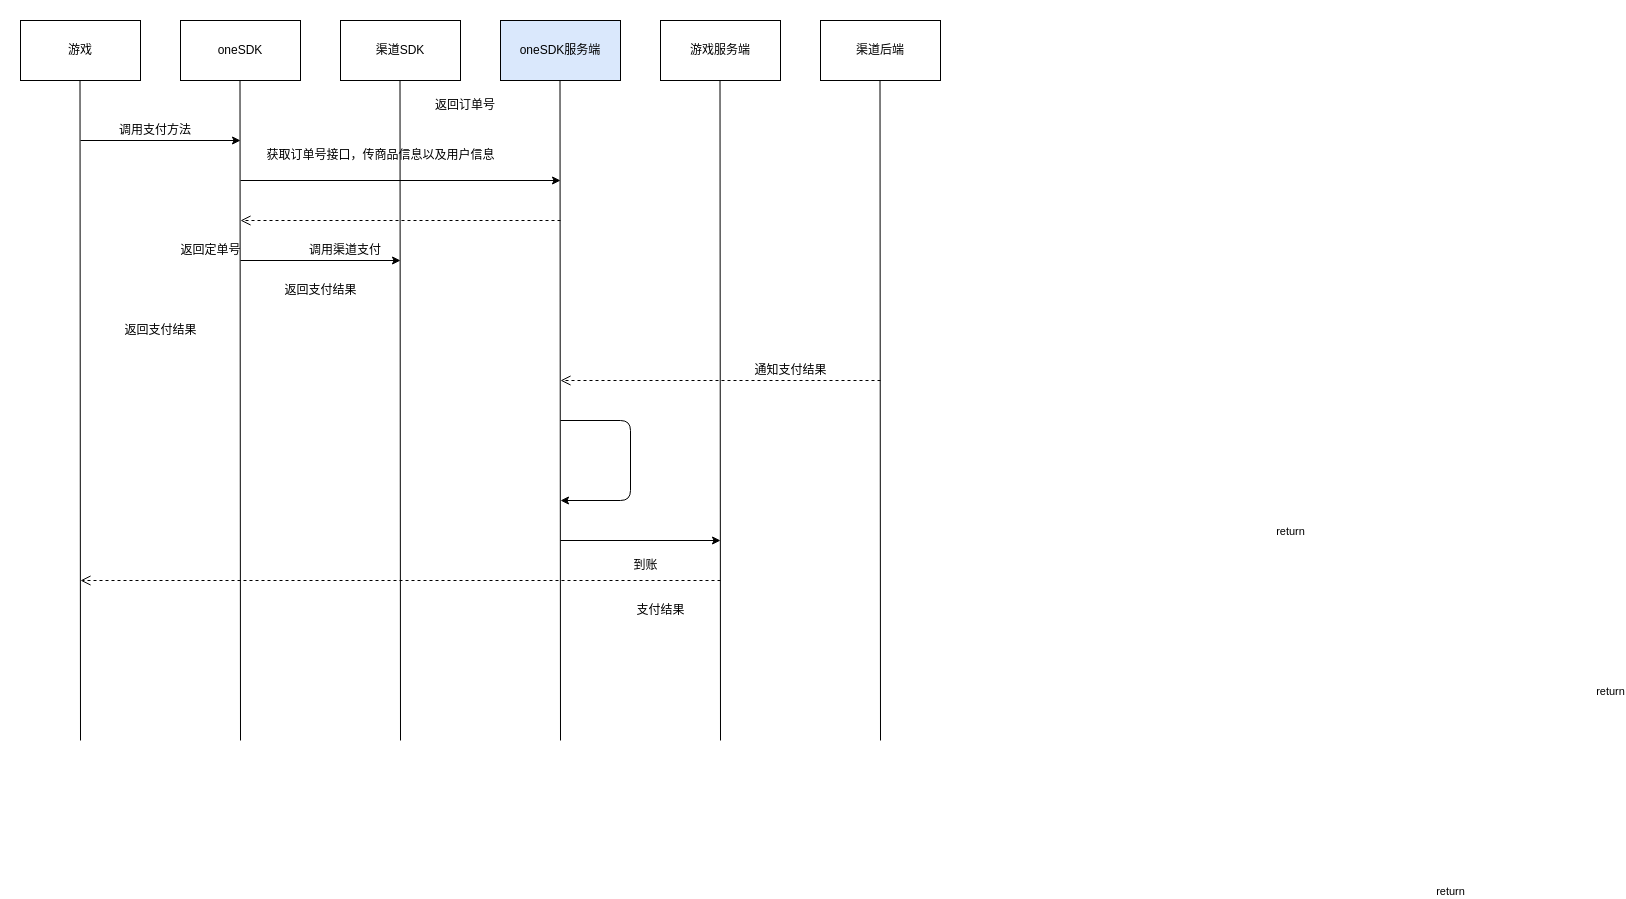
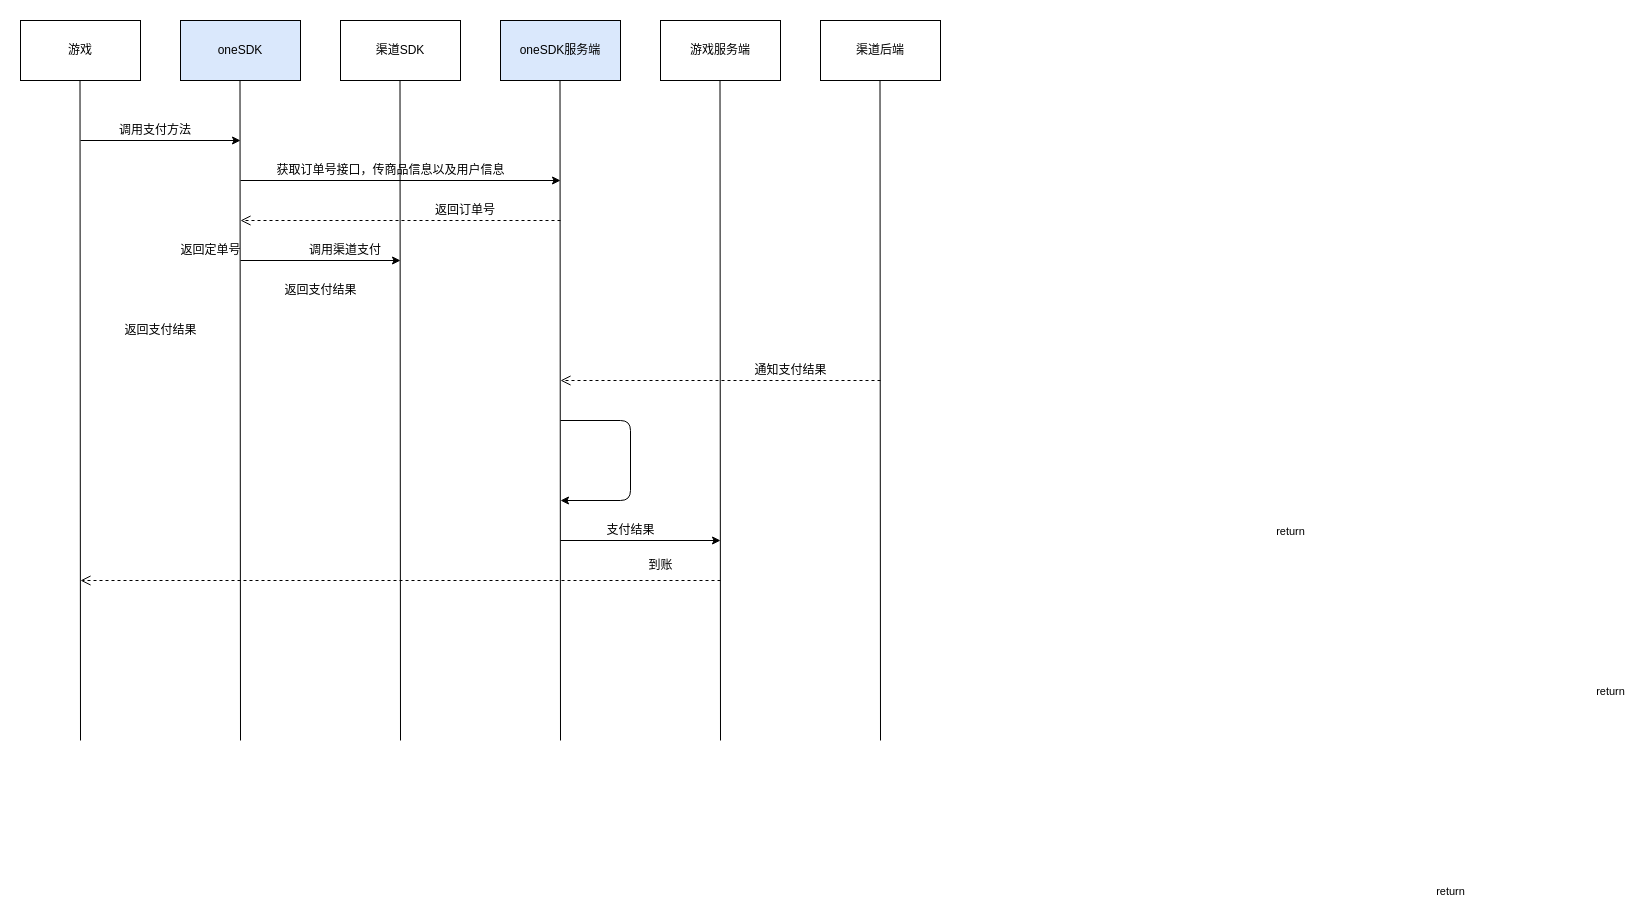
(241, 51) -> (241, 51)
(466, 106) -> (466, 211)
(381, 156) -> (391, 171)
(646, 566) -> (661, 566)
(661, 611) -> (631, 531)
